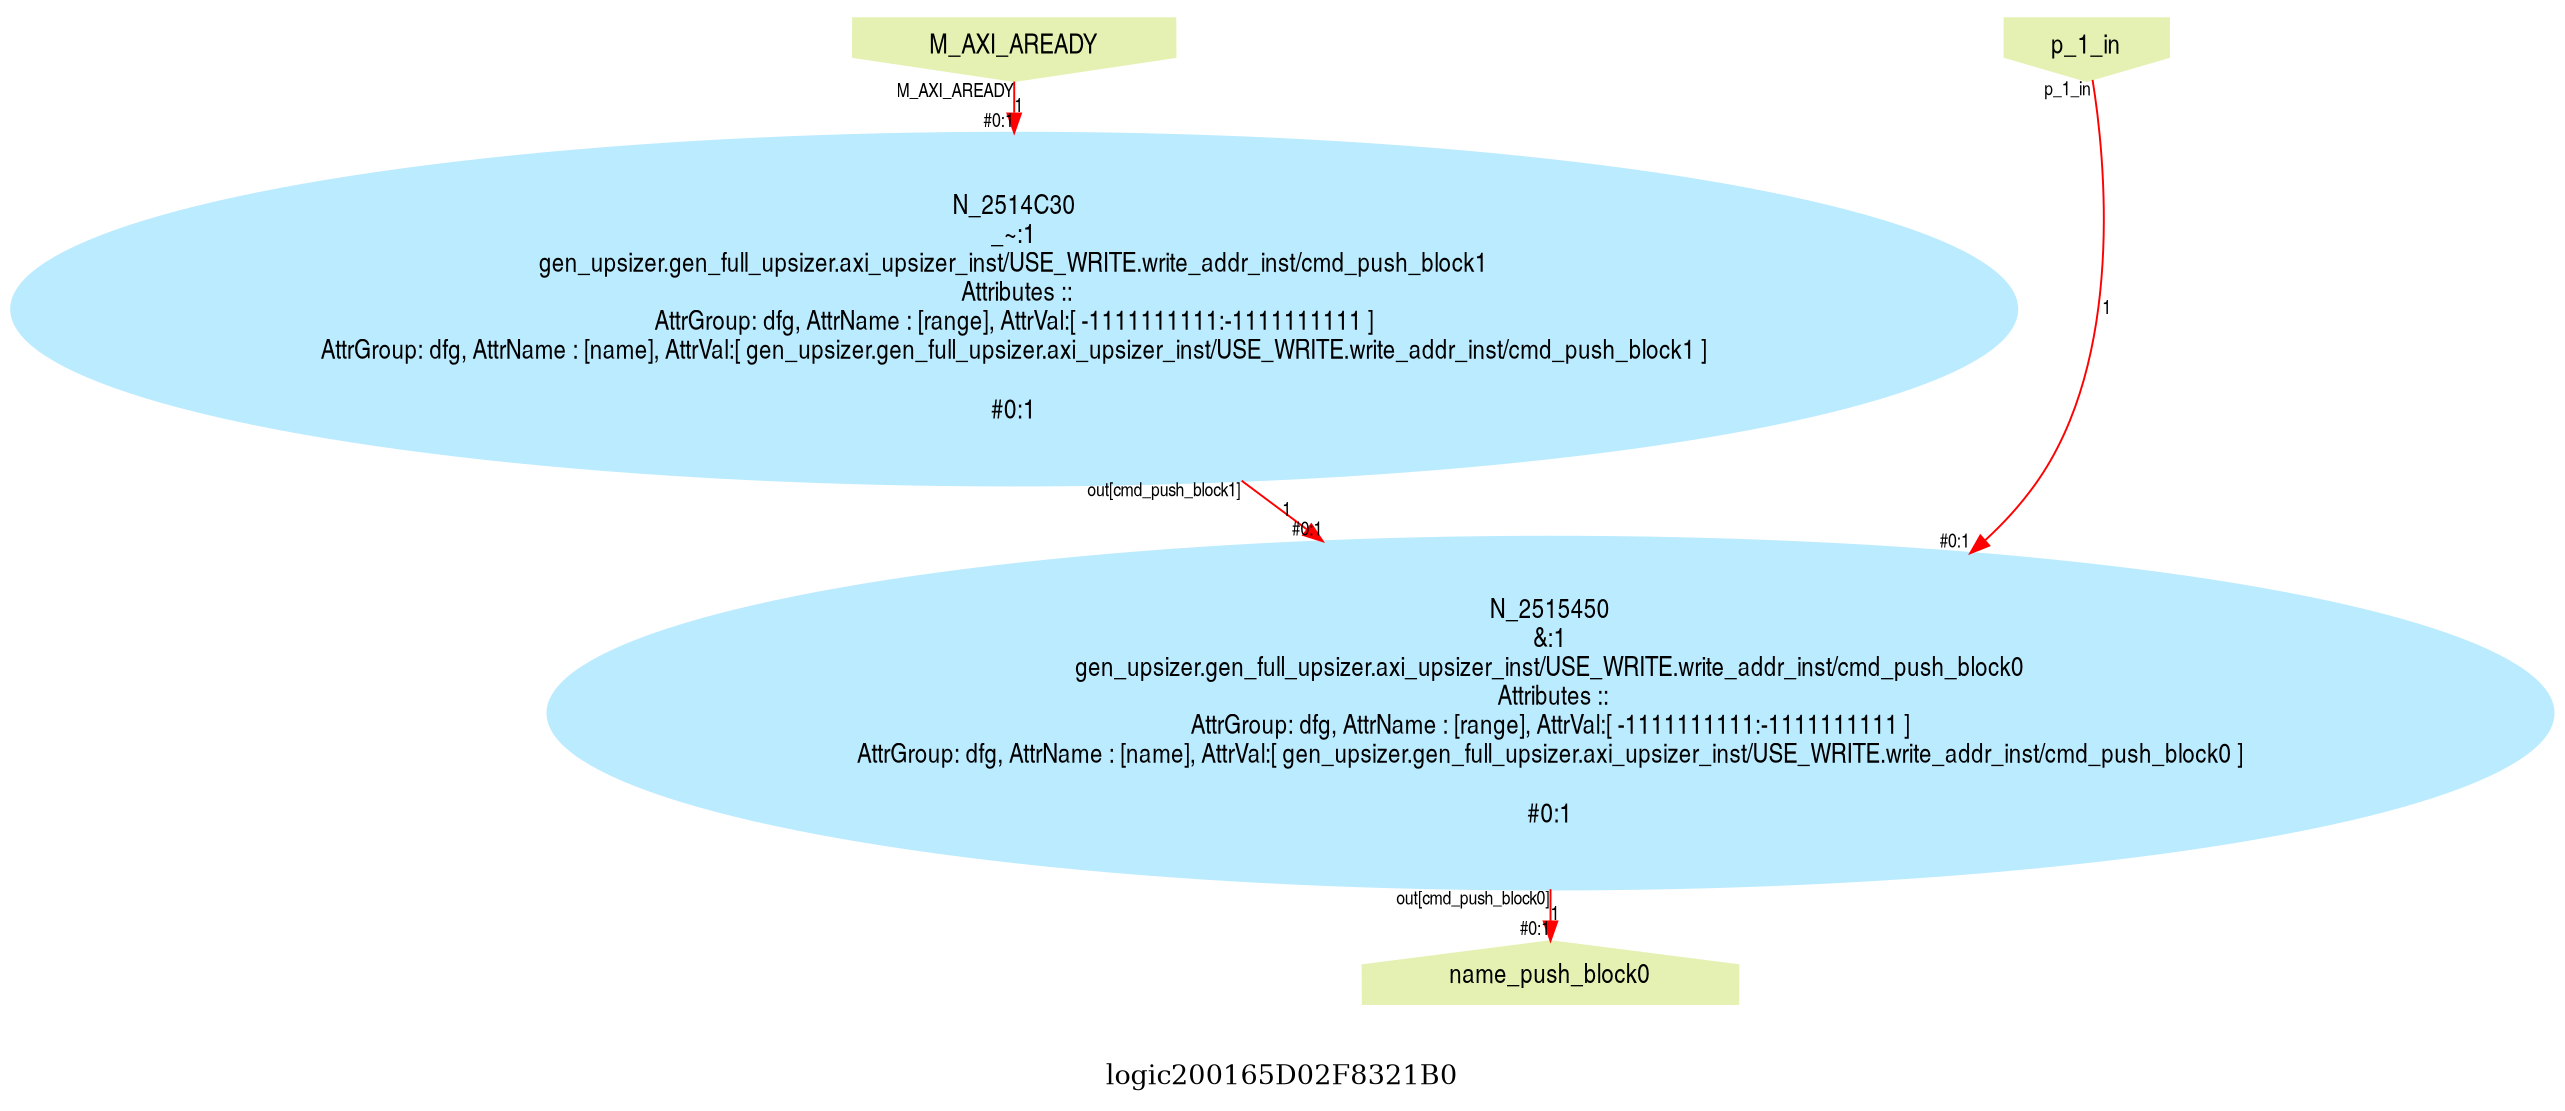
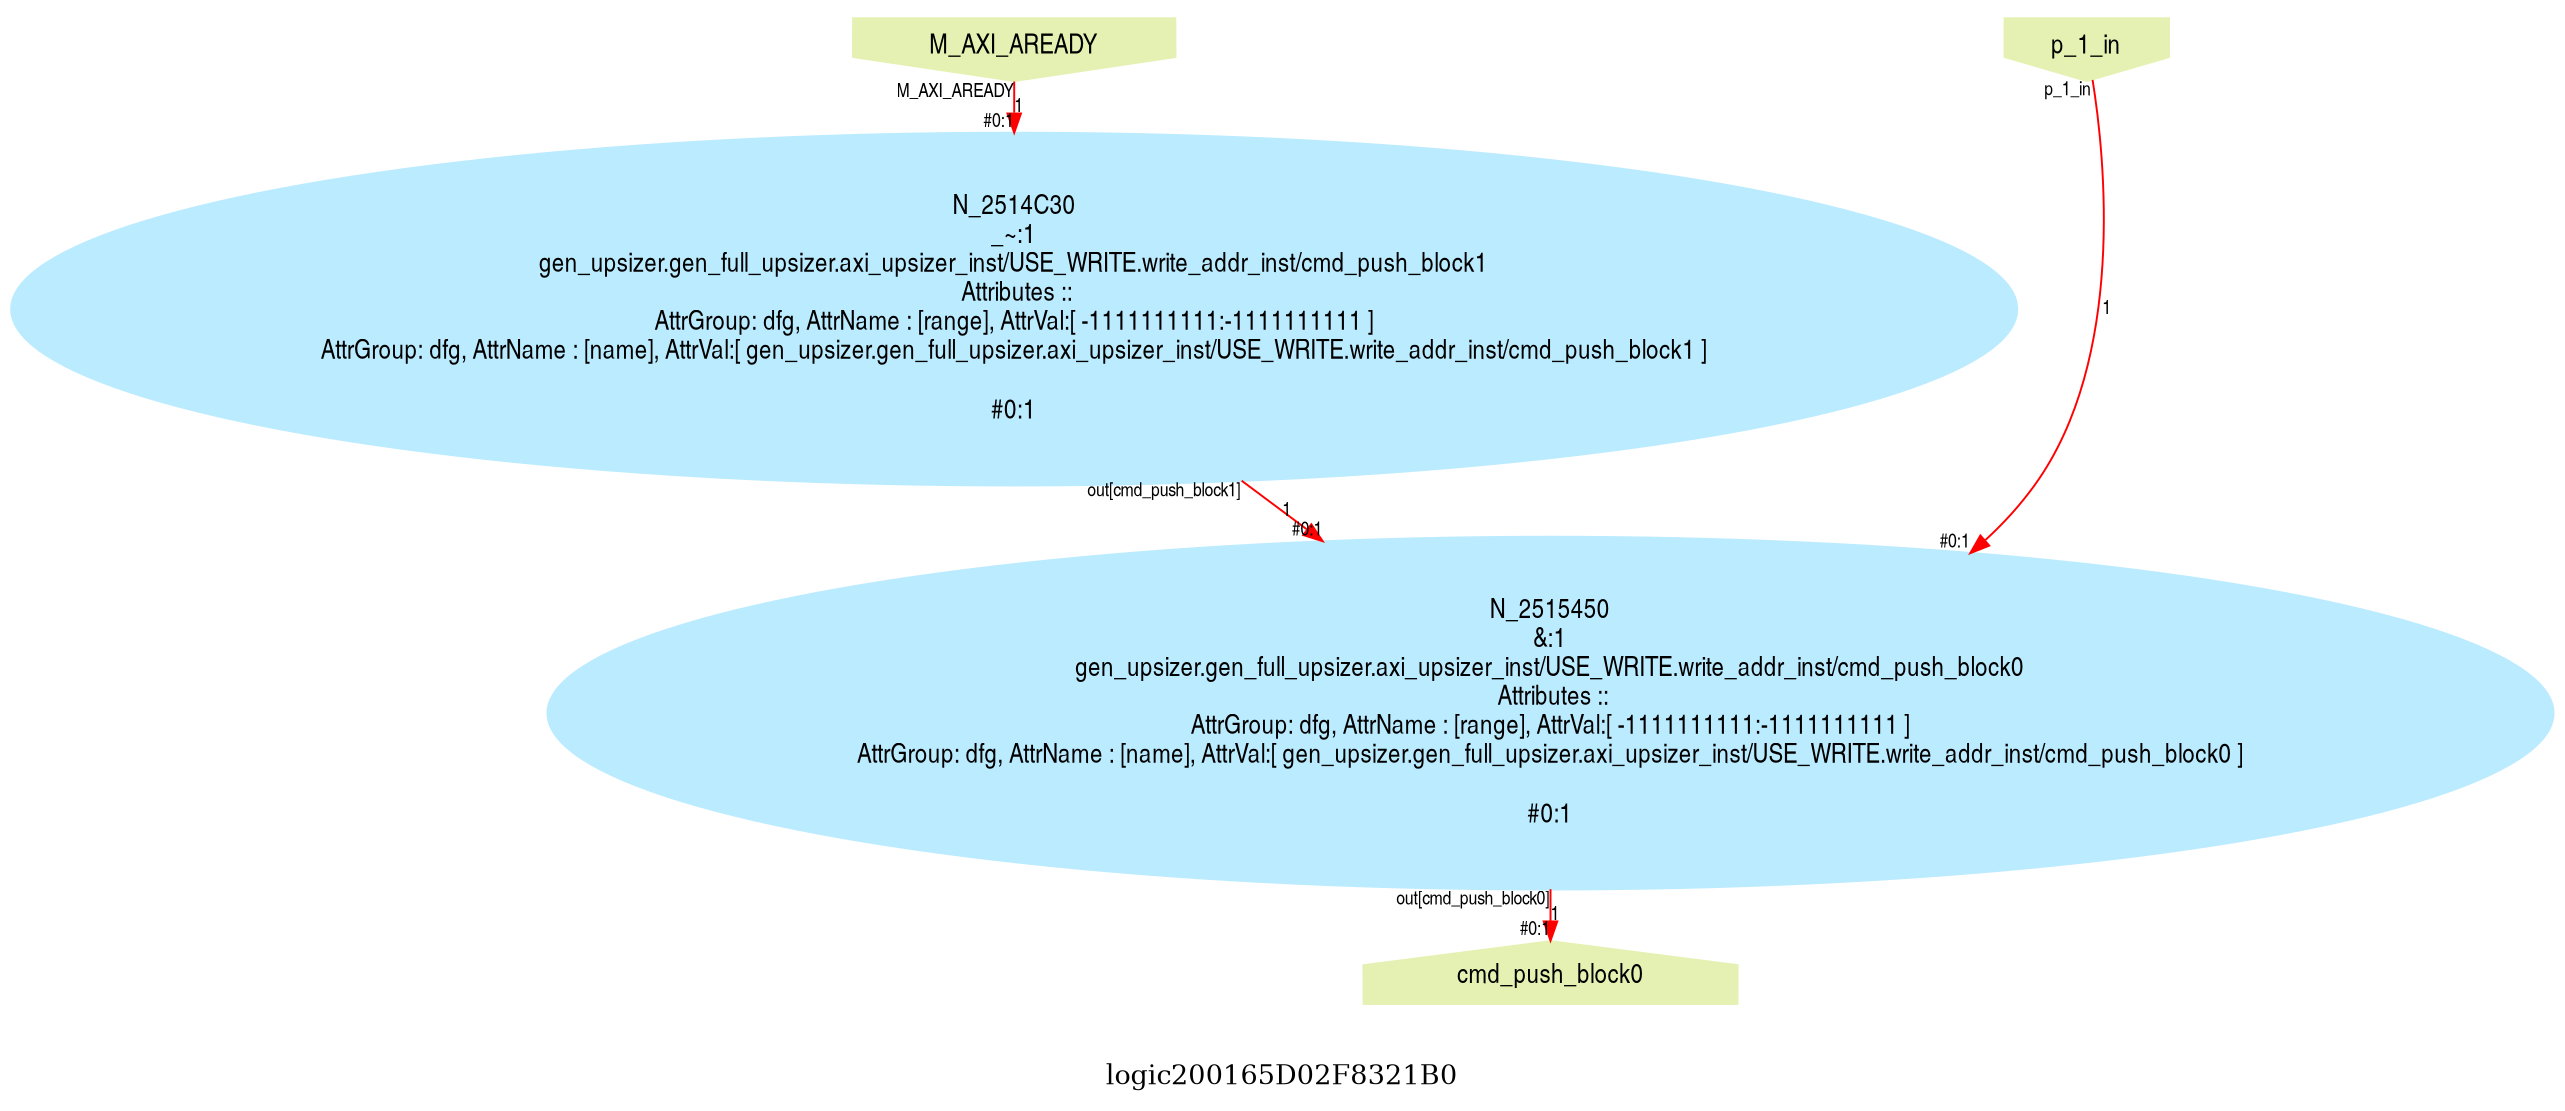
(1551, 976) -> (1551, 976)
